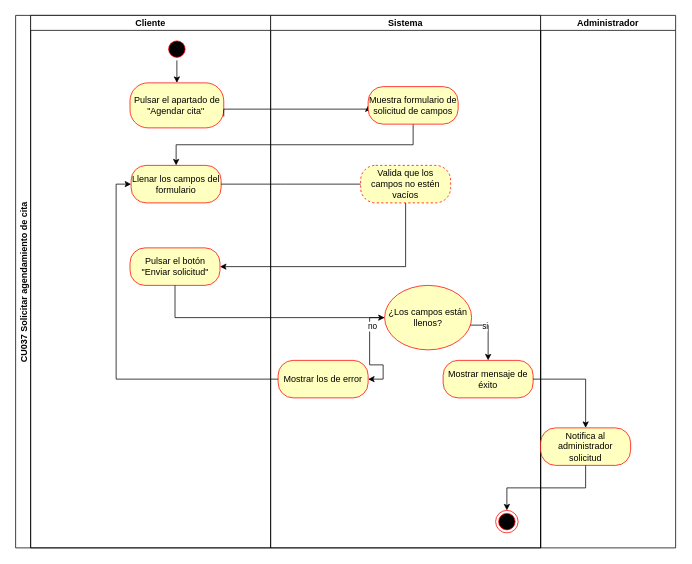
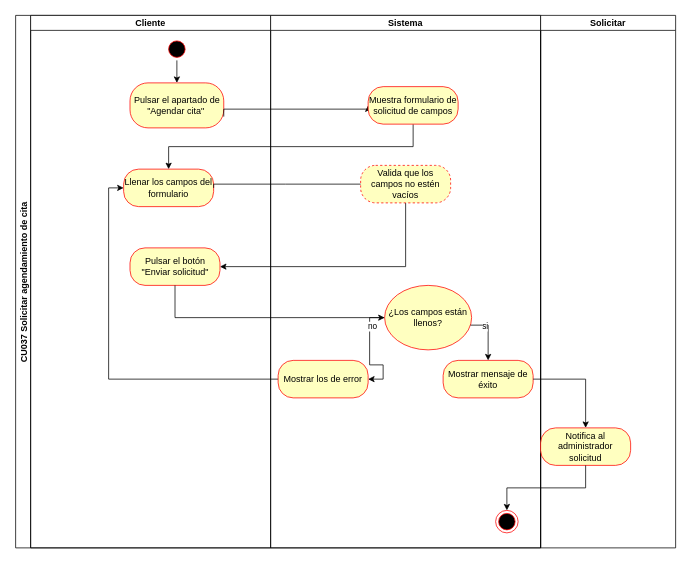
(608, 23) -> (608, 23)
(176, 184) -> (168, 188)
